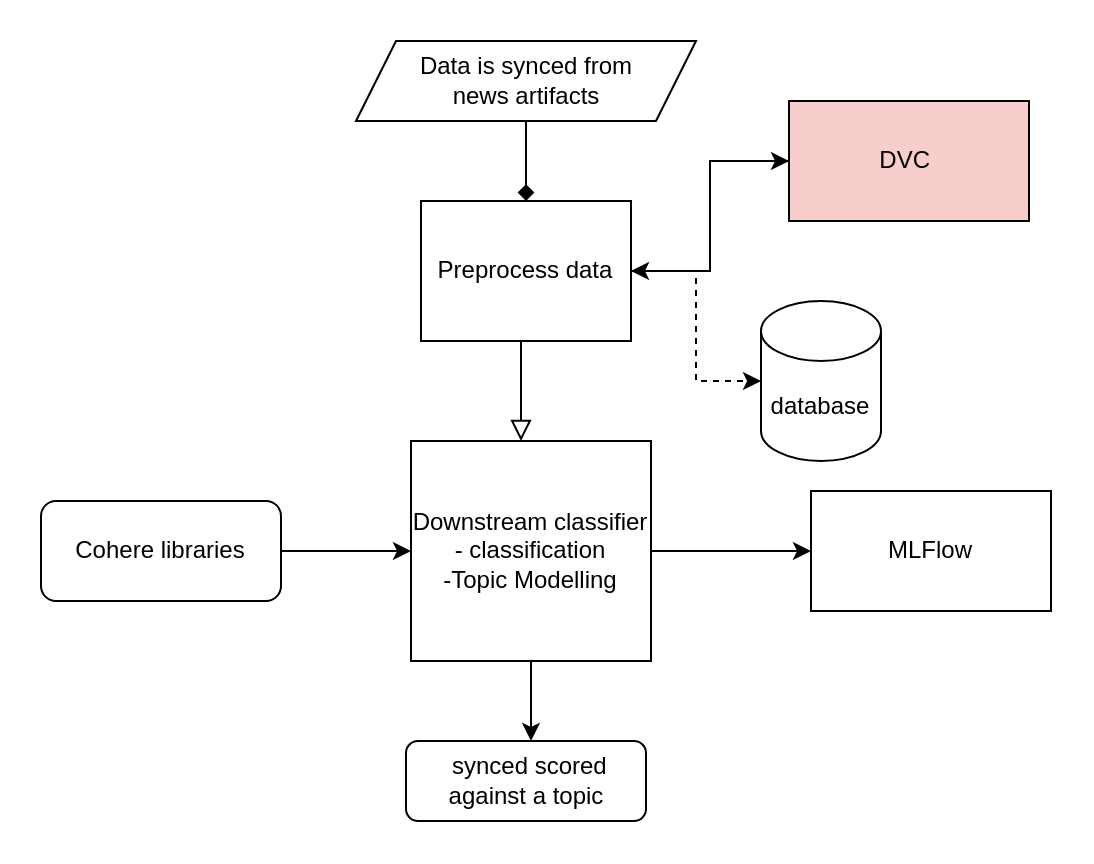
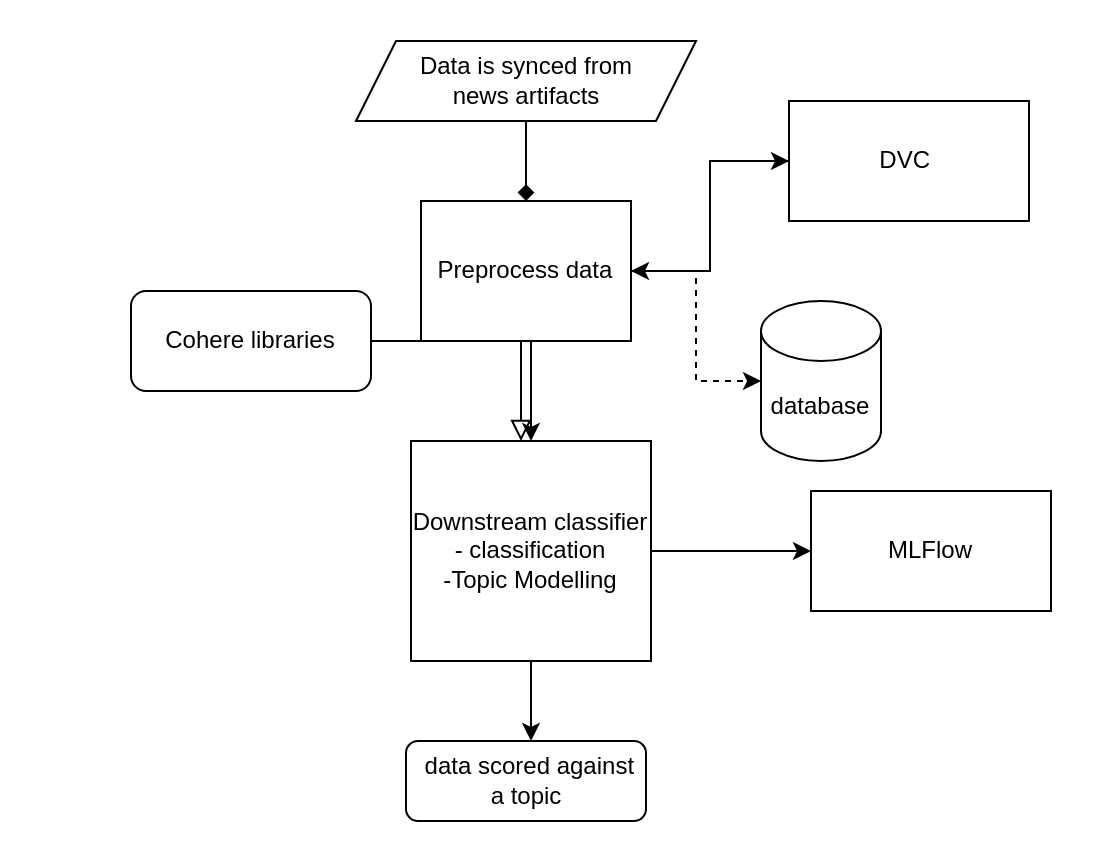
(909, 161) -> (909, 161)
(161, 551) -> (251, 341)
(527, 781) -> (527, 781)
